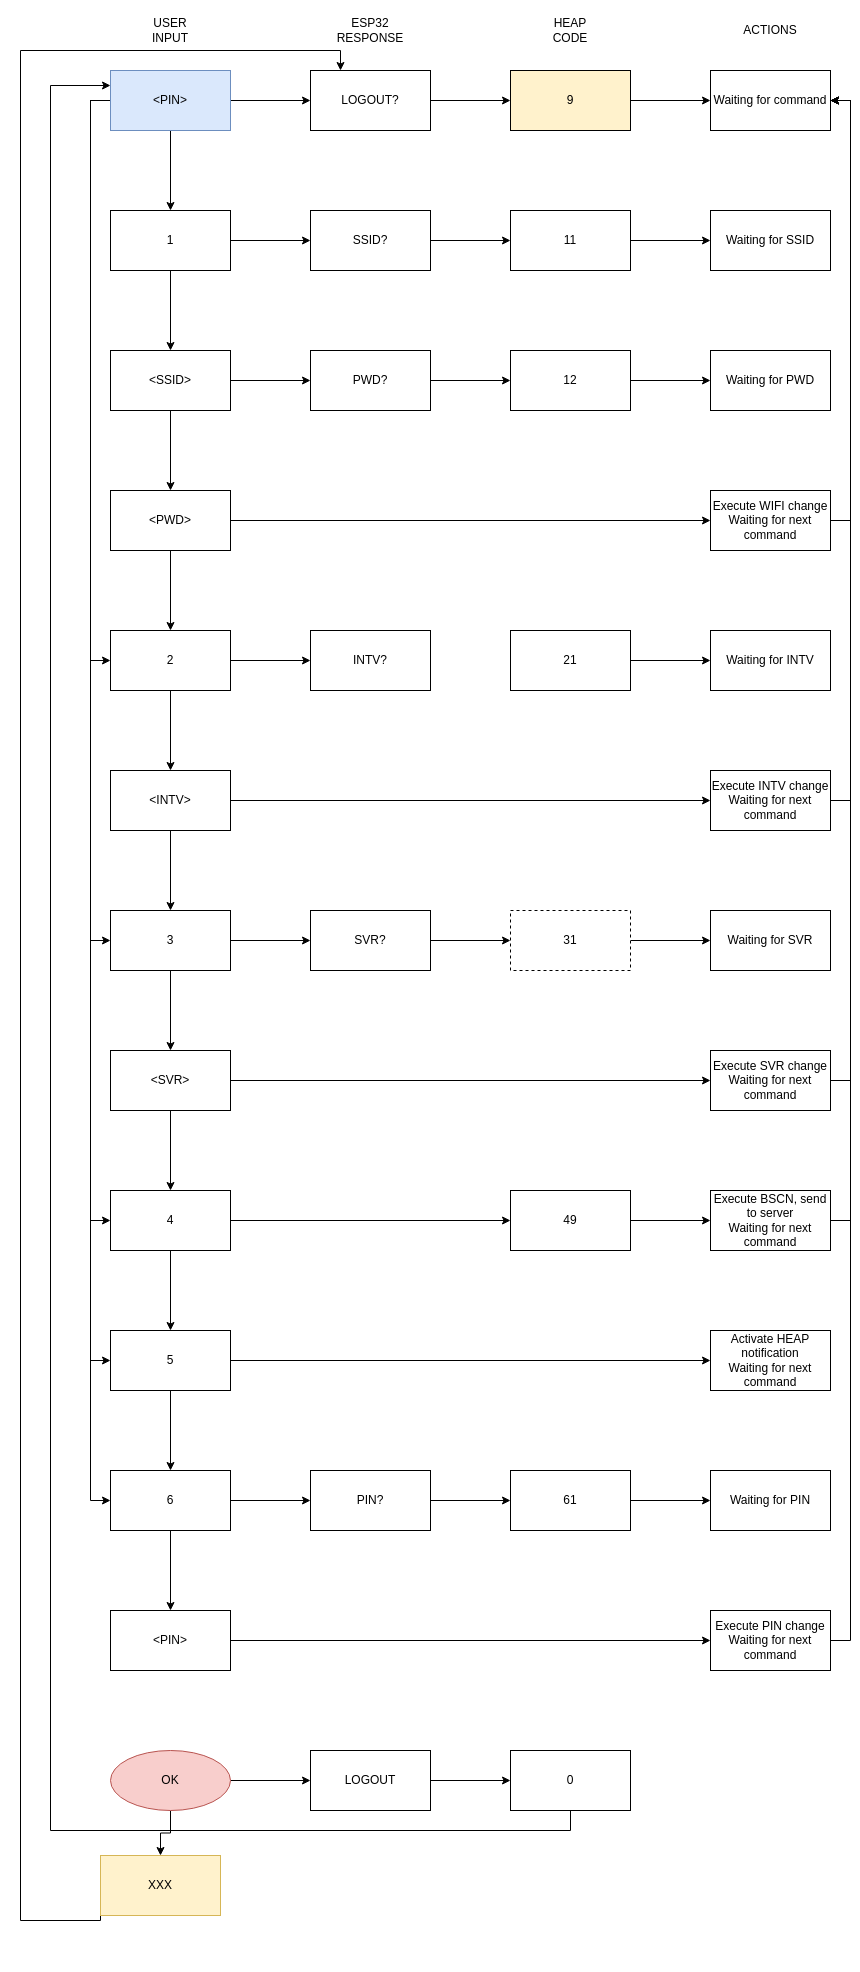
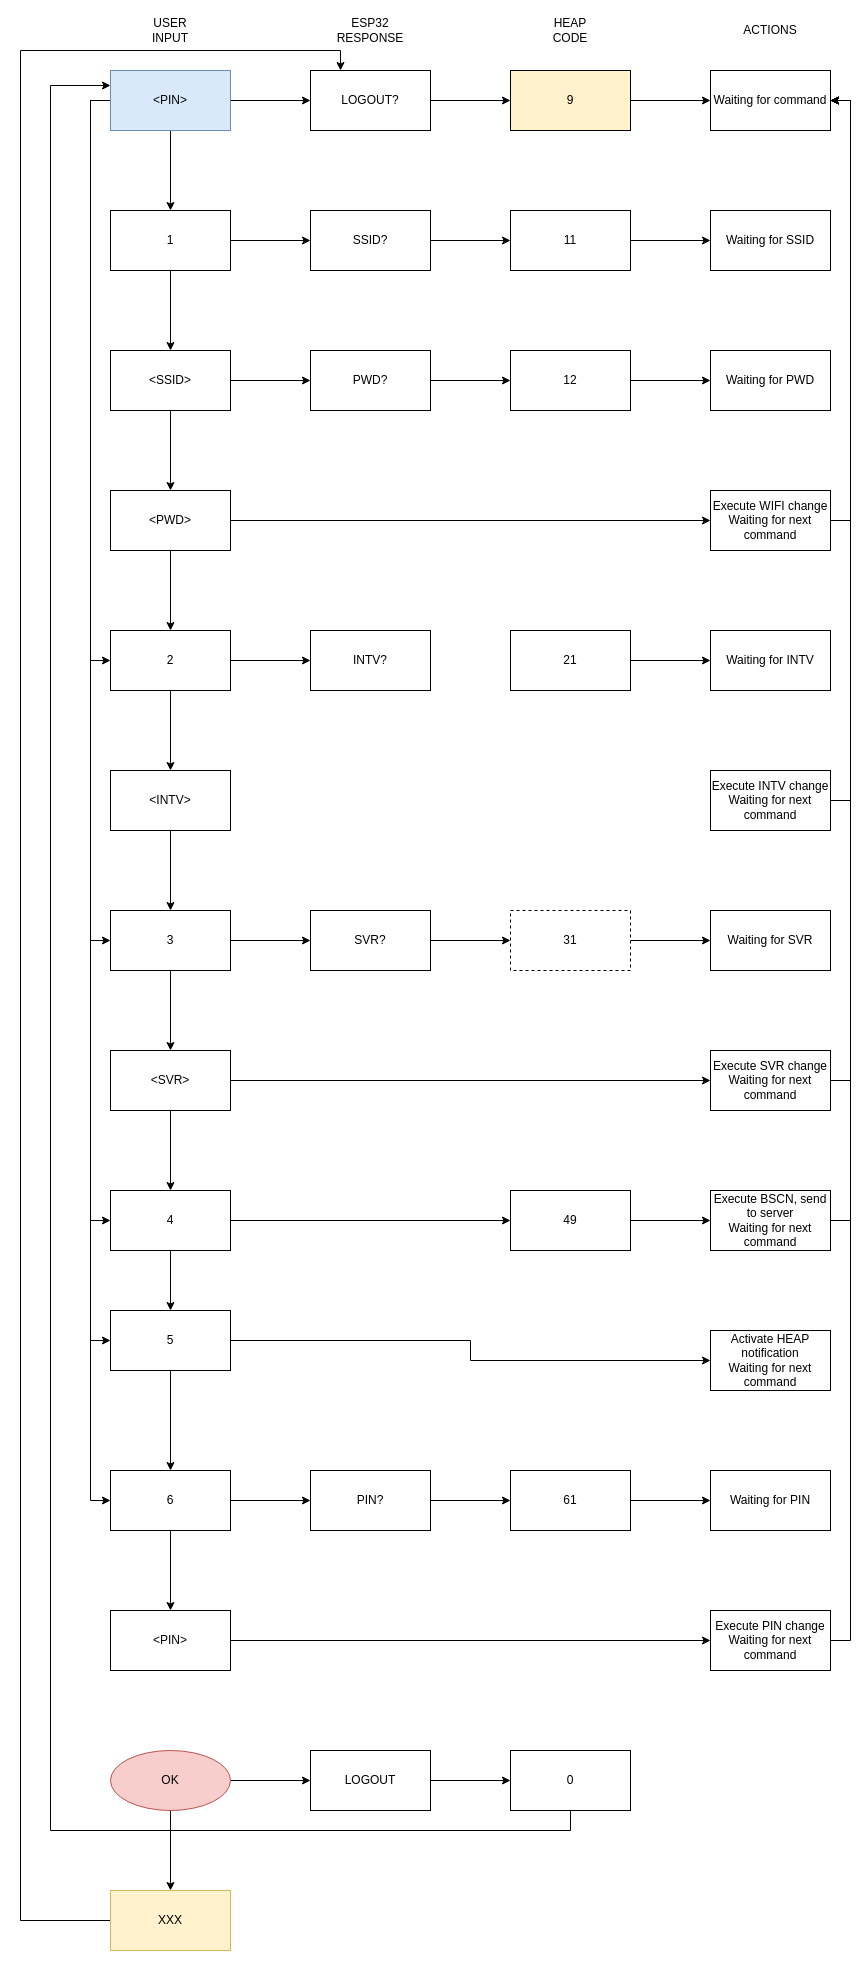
(467, 801) -> none
(171, 1361) -> (171, 1341)
(161, 1886) -> (171, 1921)
